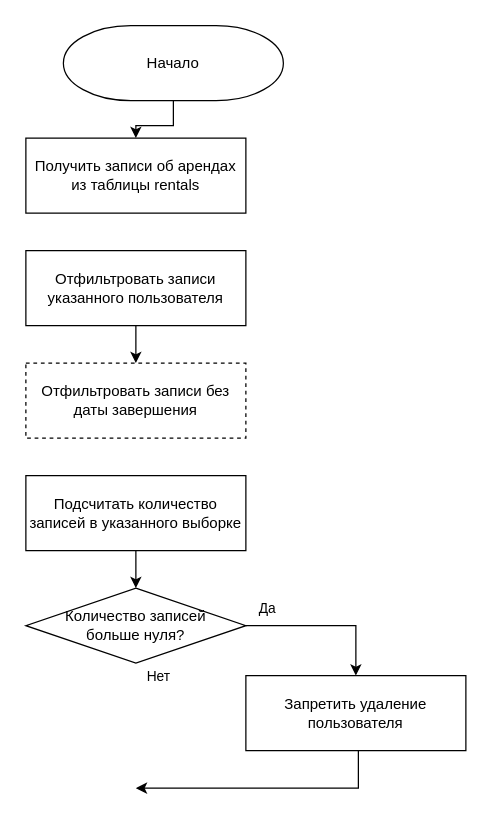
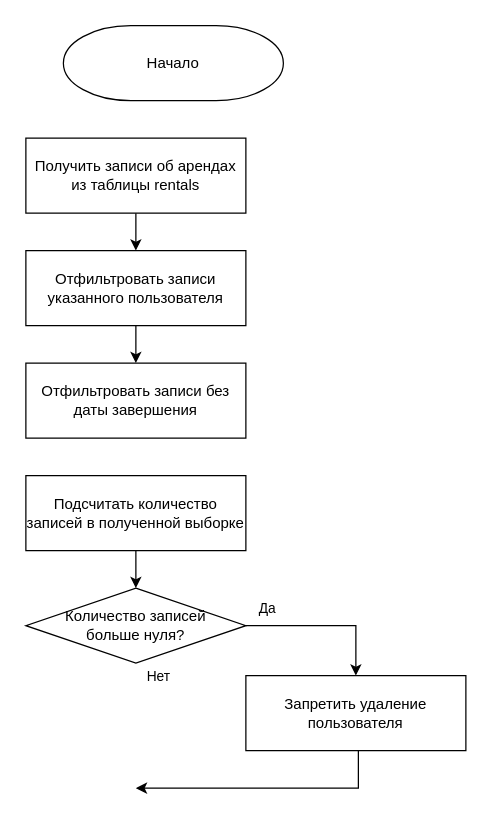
(165, 126) -> none
none -> (136, 227)
(136, 401) -> (136, 401)
(136, 513) -> (136, 513)
